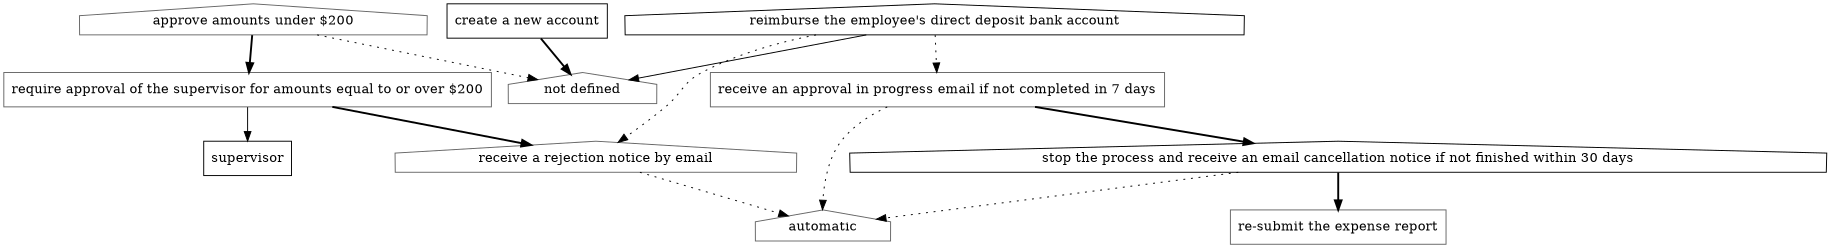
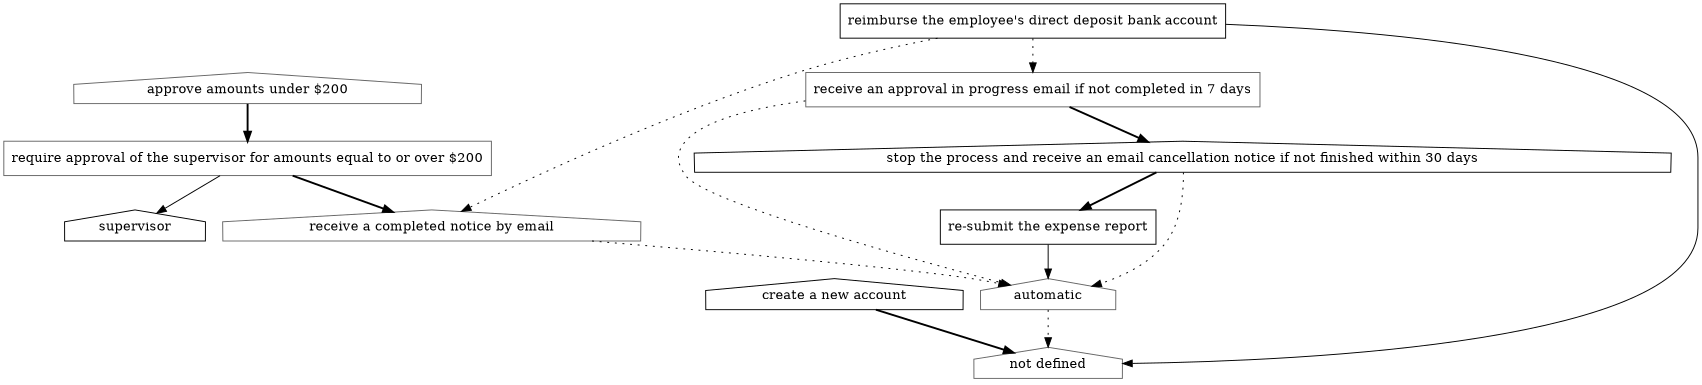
(527, 21) -> (834, 296)
(935, 21) -> (1033, 21)
(423, 56) -> (1048, 324)
(248, 158) -> (135, 227)
(596, 158) -> (432, 227)
(1338, 227) -> (1048, 227)
none -> (1048, 257)
